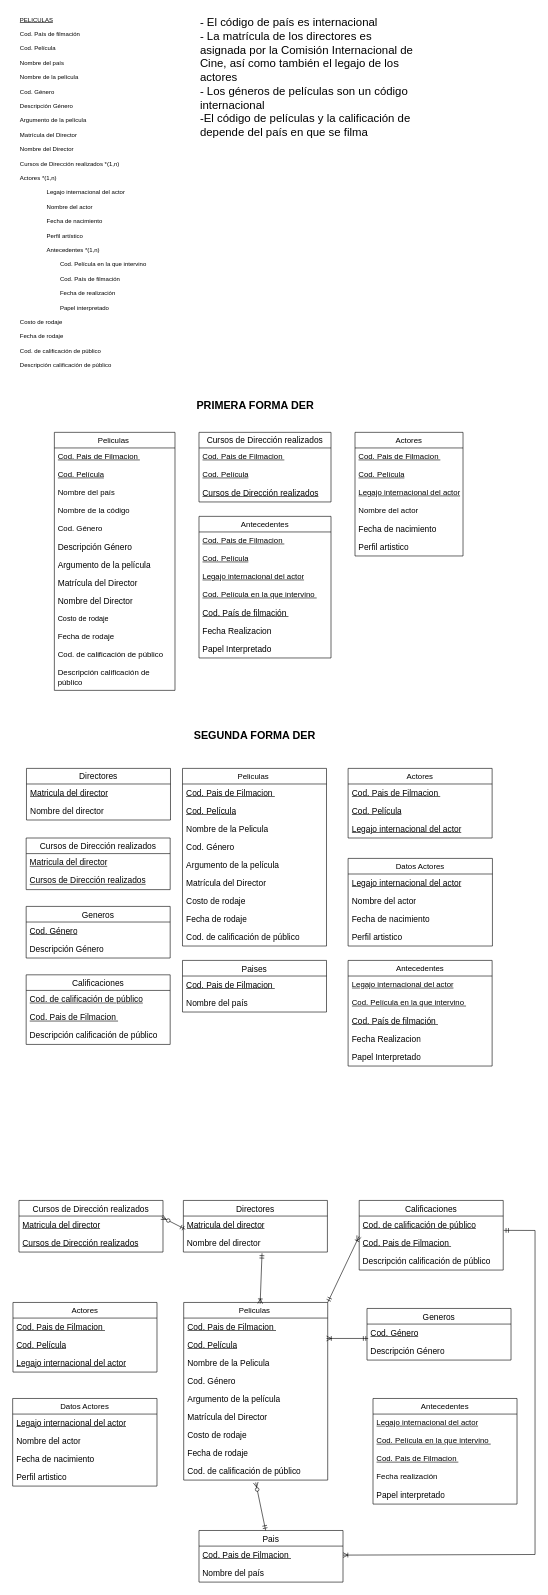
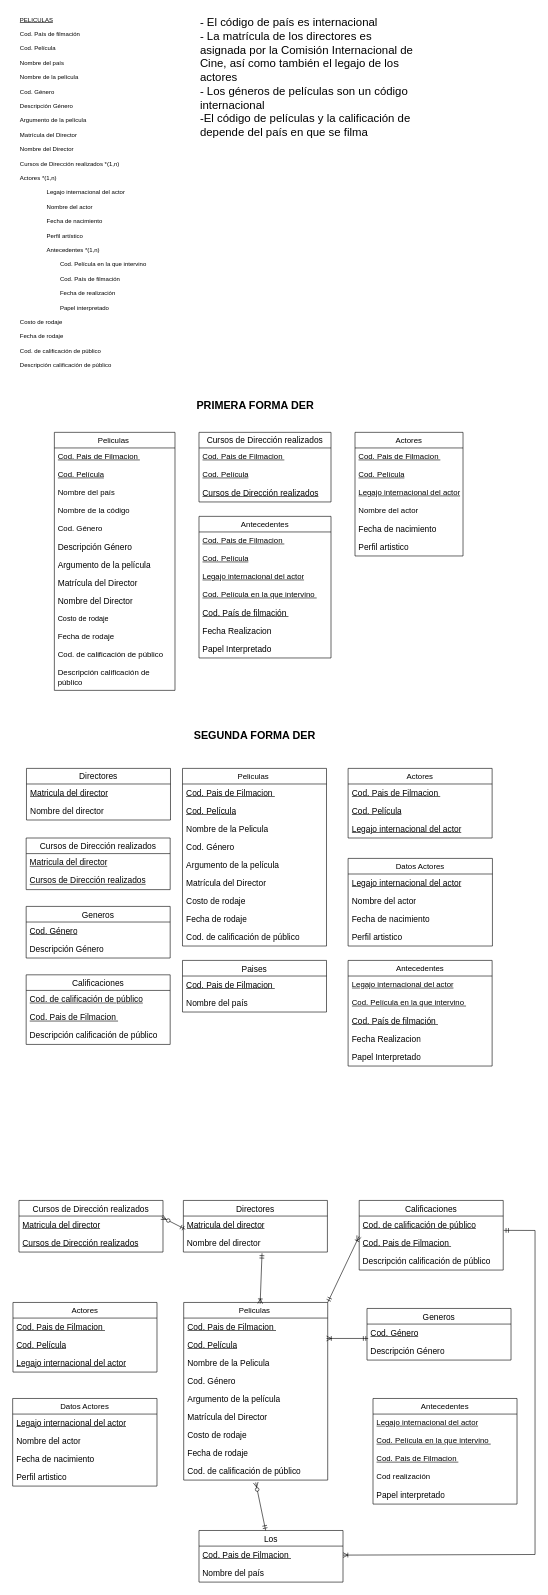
(410, 1477) -> (405, 1477)
(271, 1539) -> (271, 1539)
